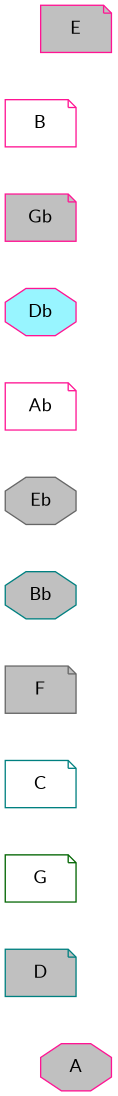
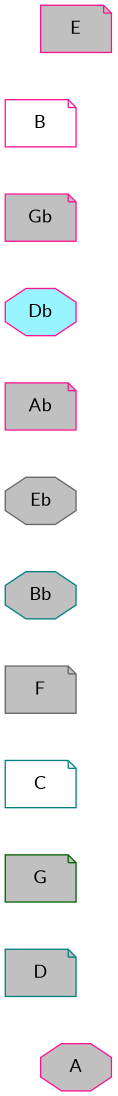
(41, 406) -> (41, 406)
(41, 878) -> (41, 878)
